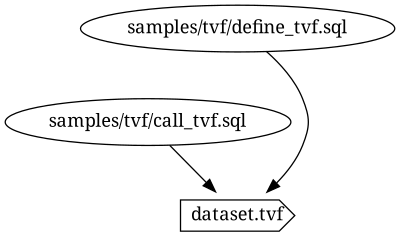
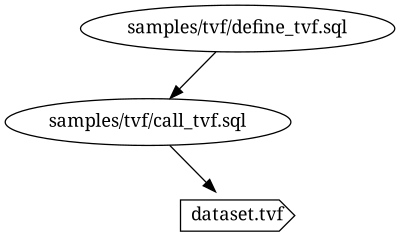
(308, 115) -> (198, 70)
